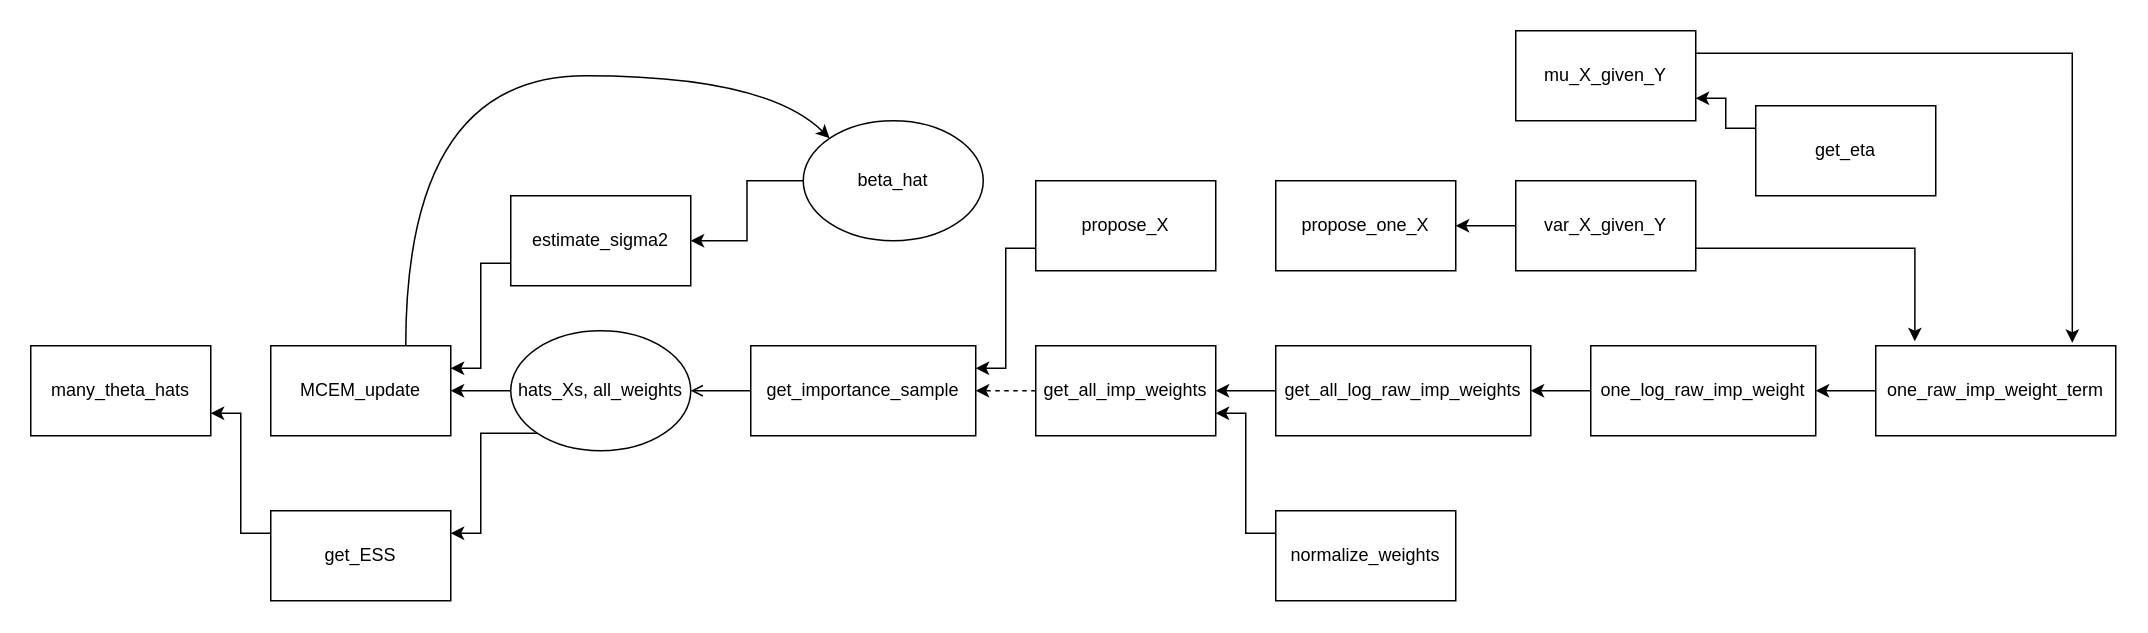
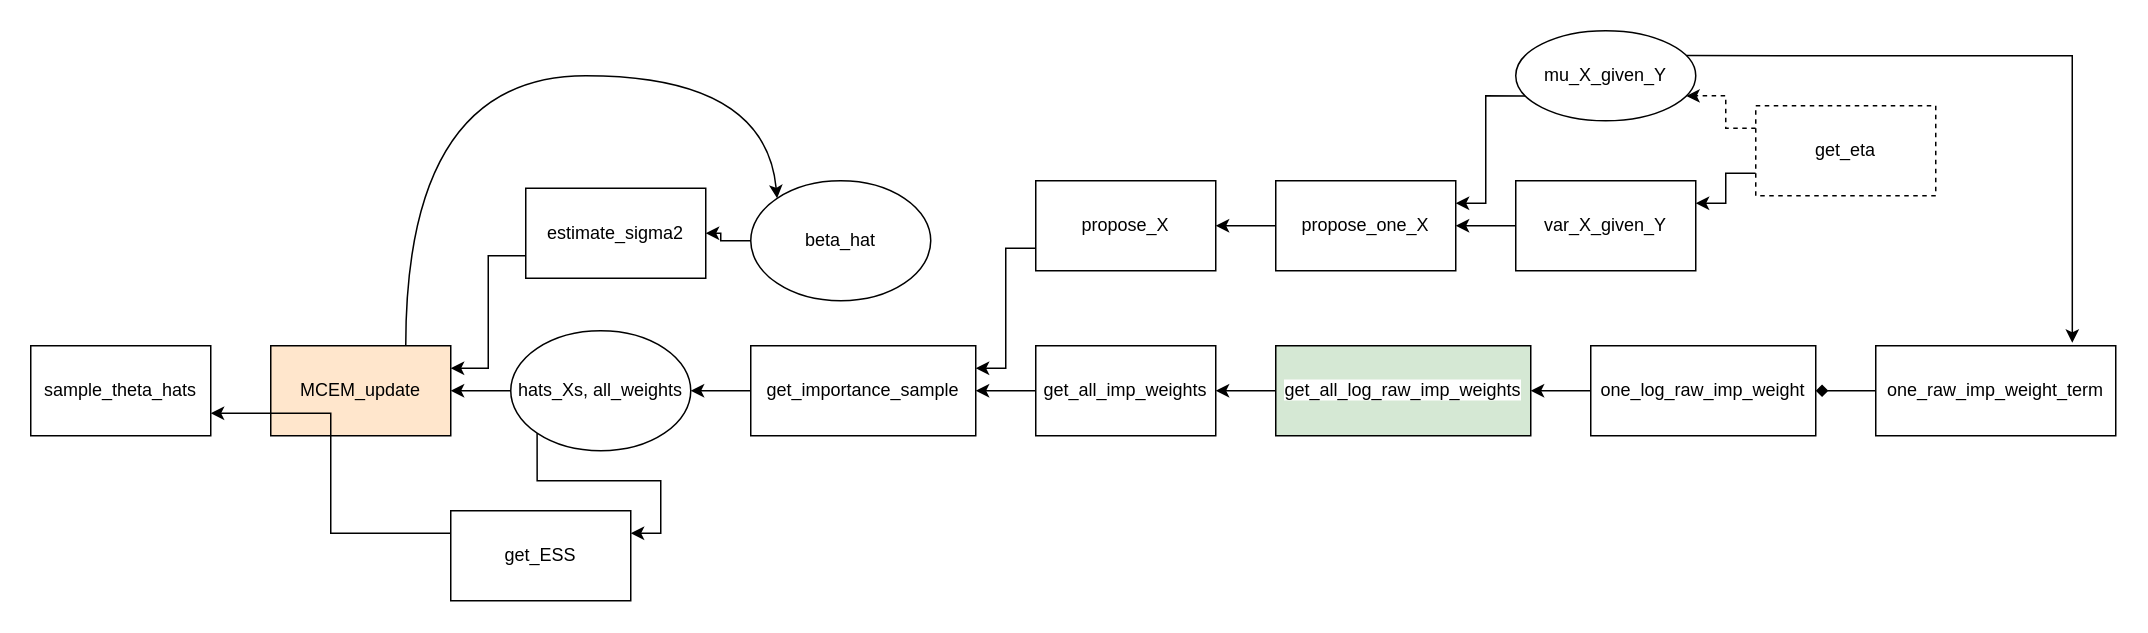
(1606, 76) -> (1606, 76)
(1726, 118) -> (1726, 113)
none -> (1486, 140)
(1846, 151) -> (1846, 151)
(893, 181) -> (841, 241)
none -> (1726, 183)
none -> (1251, 226)
(601, 241) -> (616, 233)
(1847, 248) -> none
(121, 391) -> (121, 391)
(361, 391) -> (361, 391)
(699, 391) -> (702, 391)
(1011, 391) -> (1011, 391)
(1403, 391) -> (1403, 391)
(1827, 391) -> (1828, 391)
(1246, 478) -> none
(361, 556) -> (541, 556)
(1366, 556) -> none
